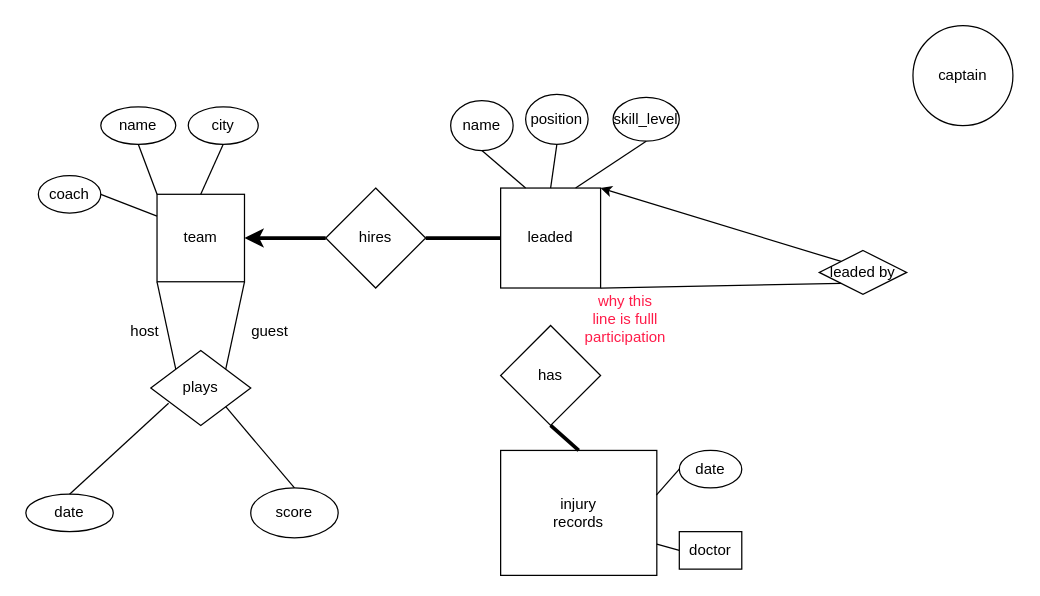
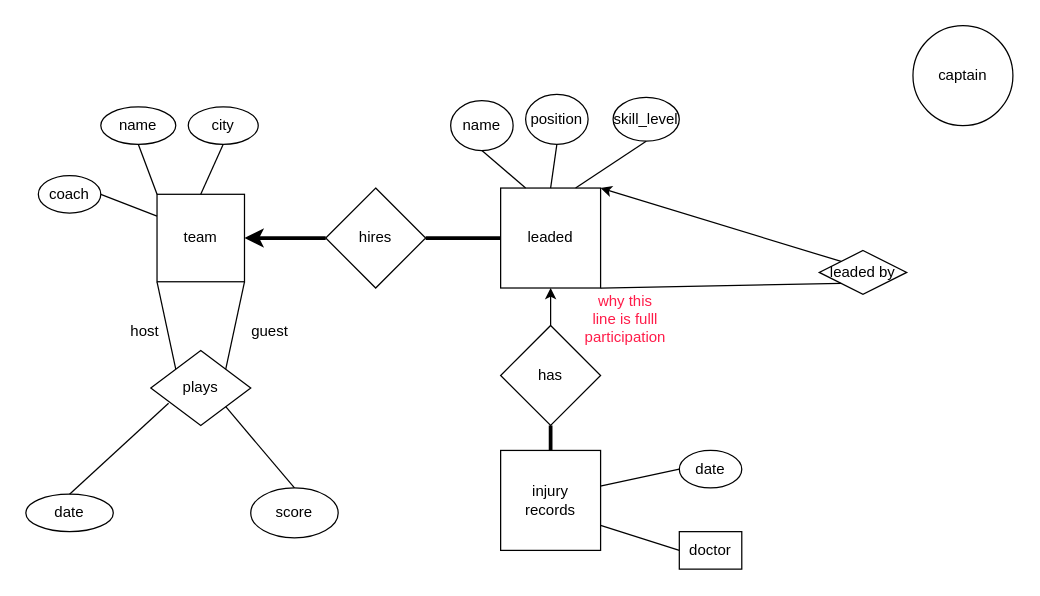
none -> (551, 311)
(579, 513) -> (551, 501)
